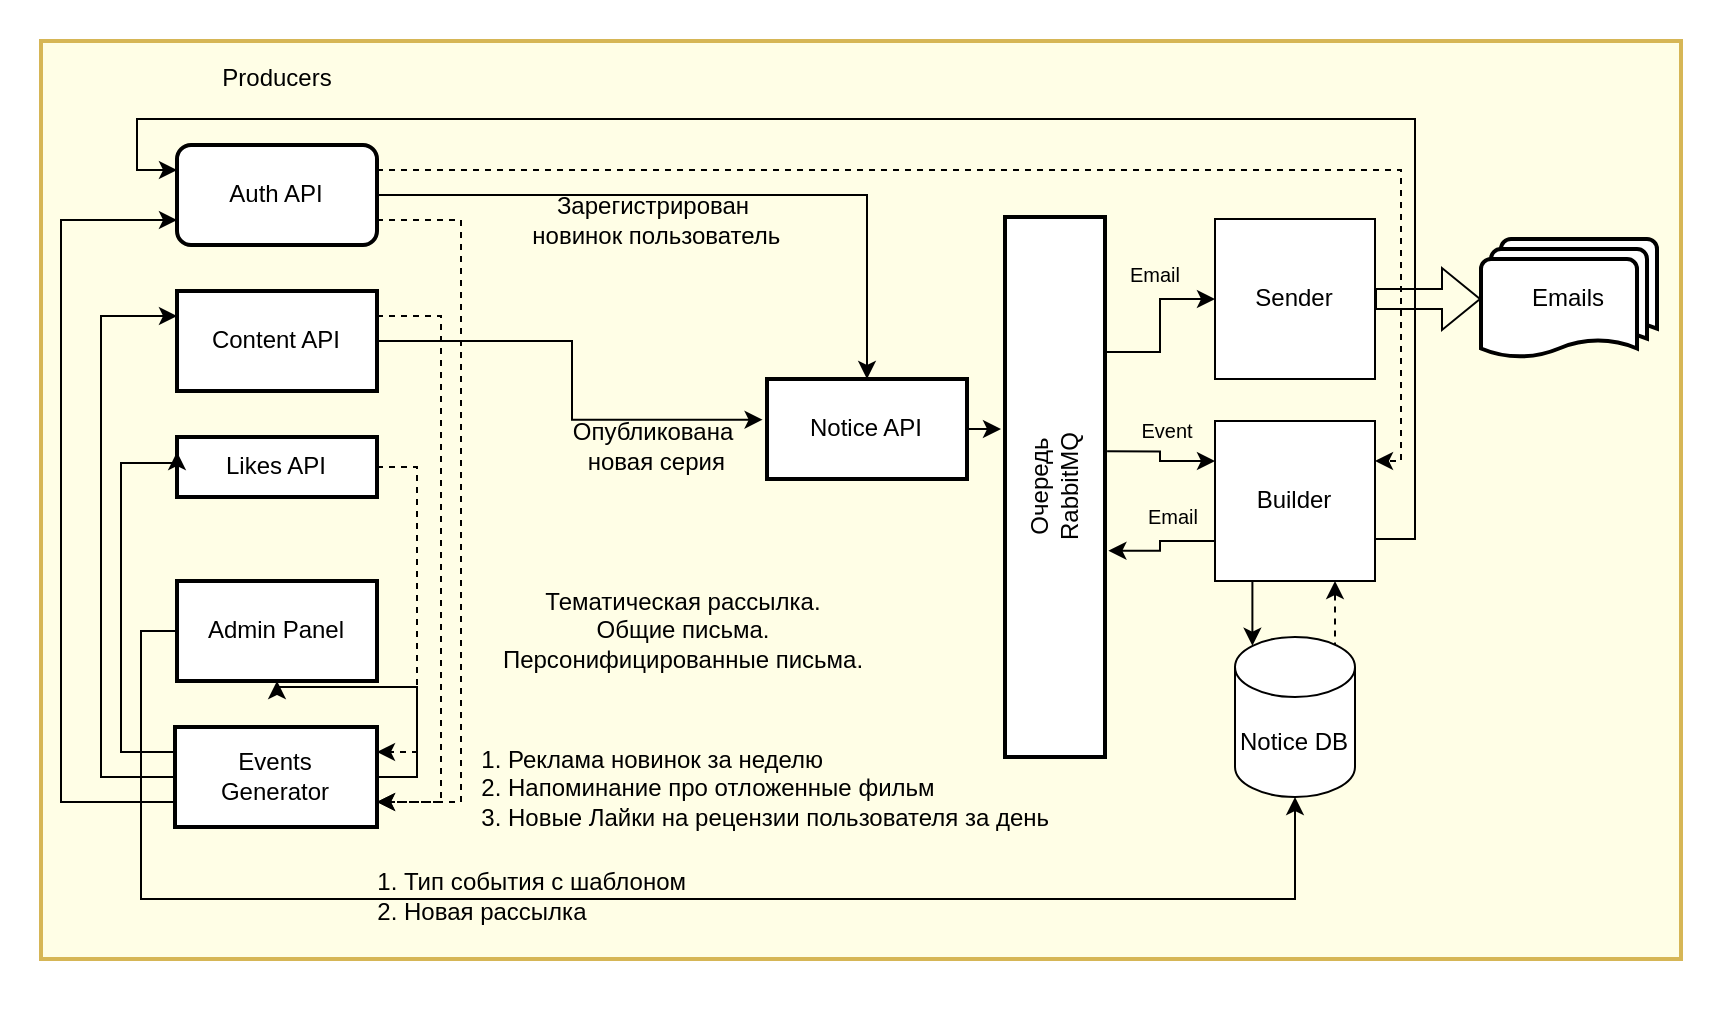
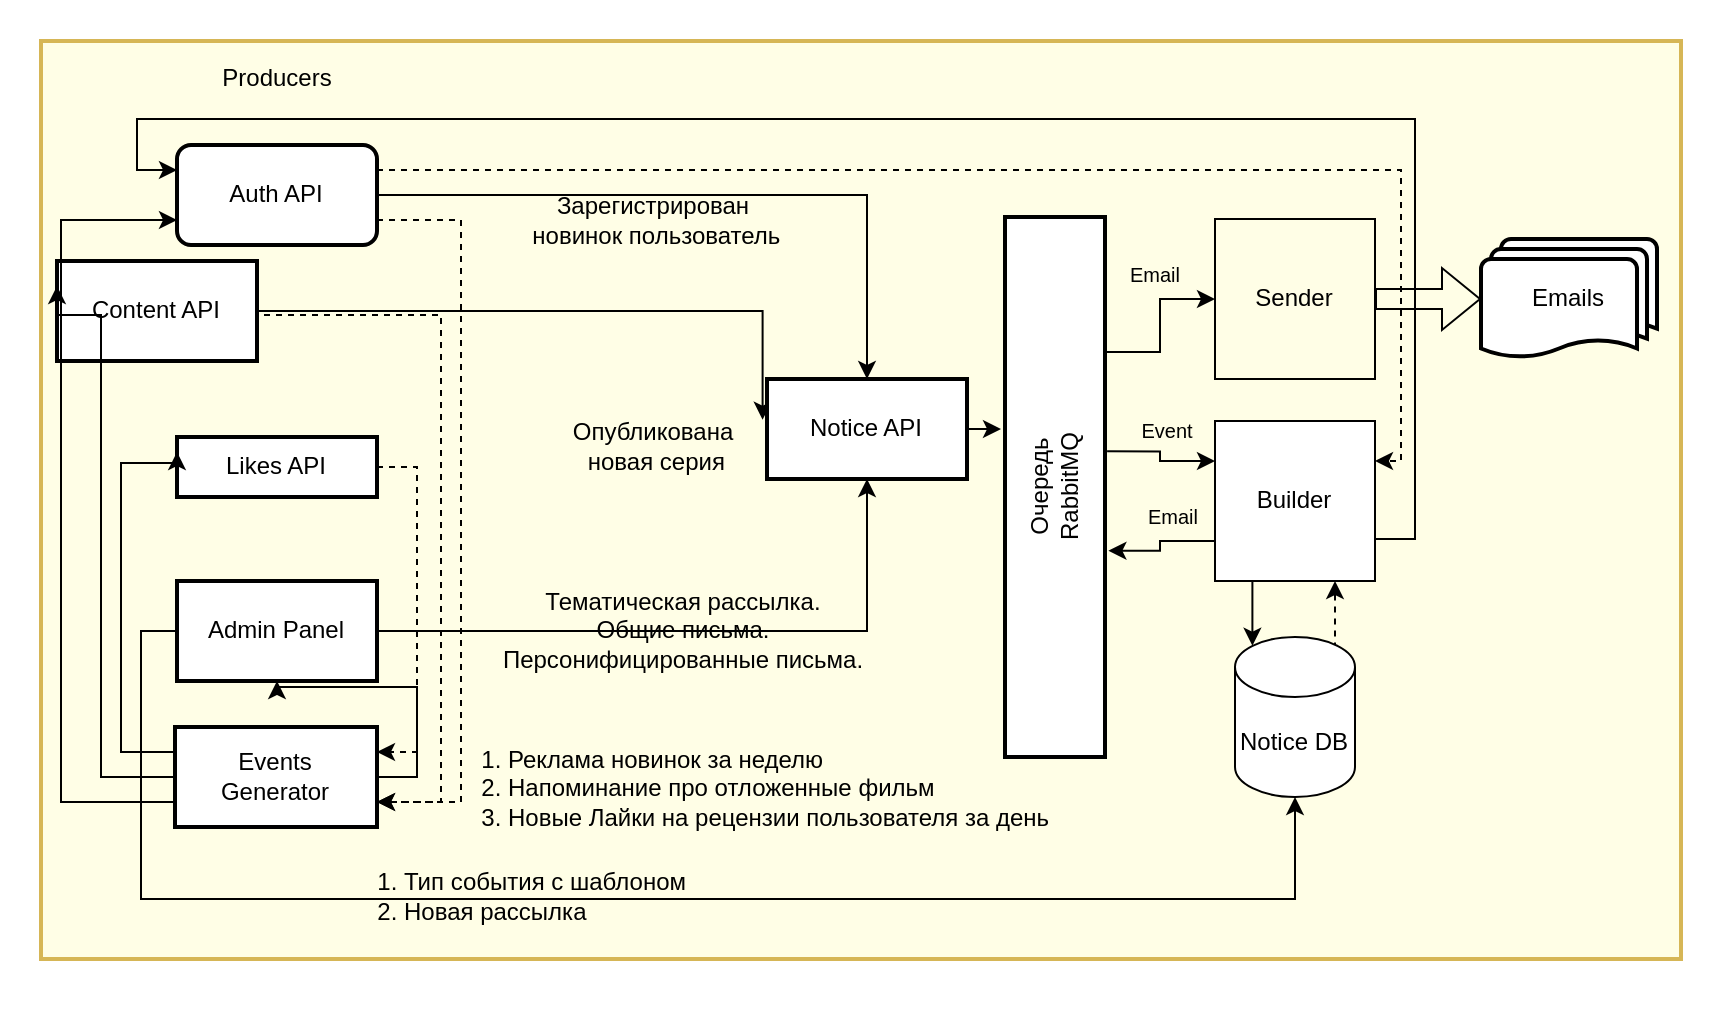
(1295, 299) -> (1295, 299)
(277, 341) -> (157, 311)
none -> (839, 631)
